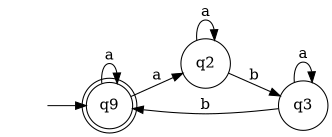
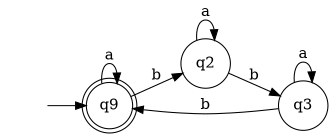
(157, 76) -> (157, 76)
